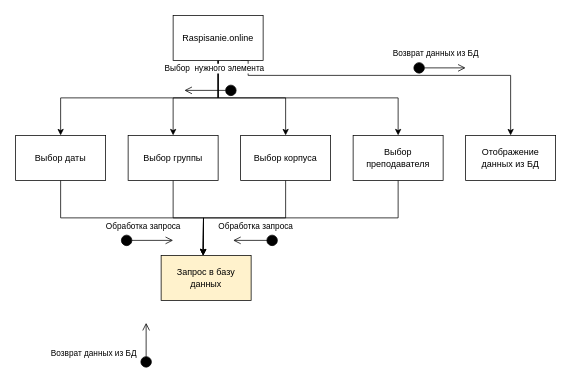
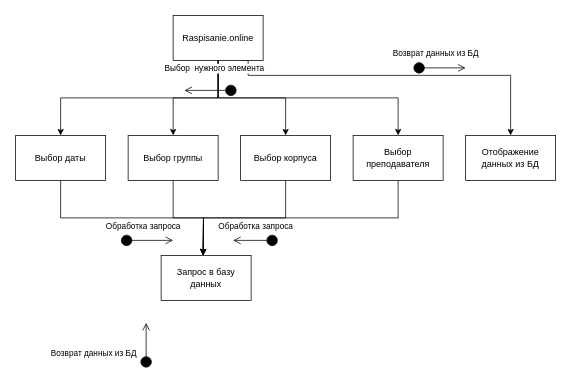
(206, 278) -> (206, 278)
